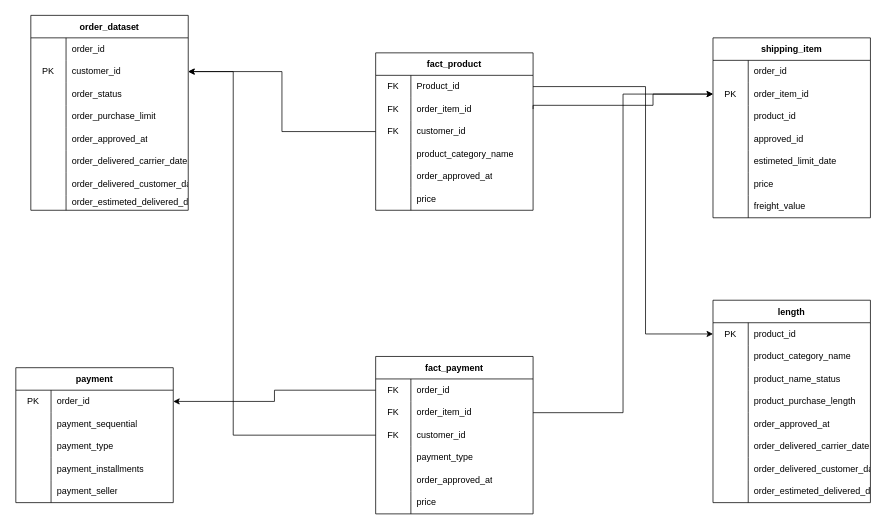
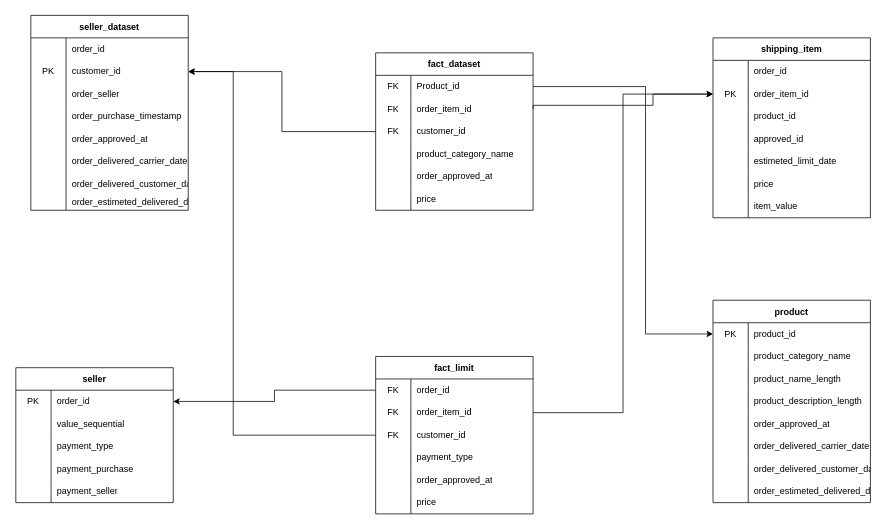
(109, 27) -> (109, 27)
(454, 65) -> (454, 65)
(102, 94) -> (100, 94)
(119, 117) -> (130, 117)
(785, 207) -> (777, 207)
(791, 312) -> (791, 312)
(454, 368) -> (454, 368)
(802, 379) -> (801, 379)
(94, 380) -> (94, 380)
(811, 402) -> (812, 402)
(100, 424) -> (93, 424)
(104, 469) -> (97, 469)
